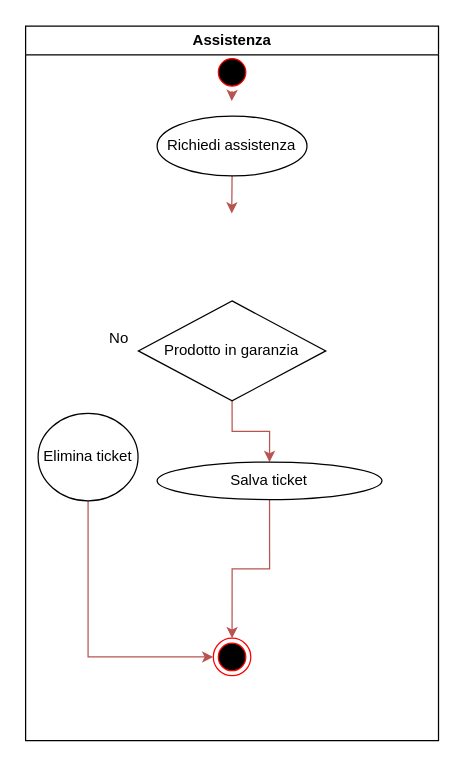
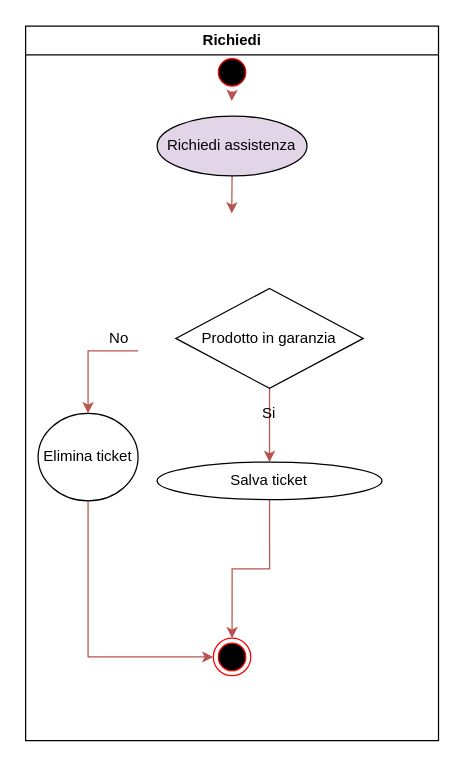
(233, 41) -> (233, 41)
(232, 146) -> (232, 146)
none -> (112, 351)
(232, 351) -> (270, 338)
none -> (270, 413)
